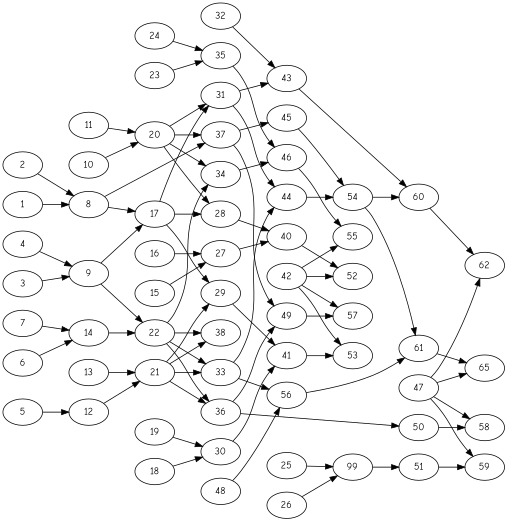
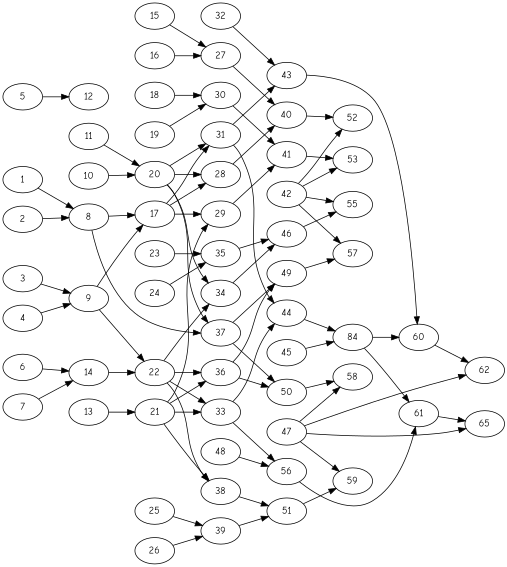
(252, 127) -> (250, 359)
(353, 197) -> (353, 337)
(119, 394) -> none
(353, 467) -> (221, 531)
none -> (250, 500)
